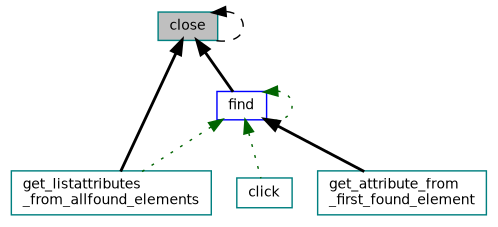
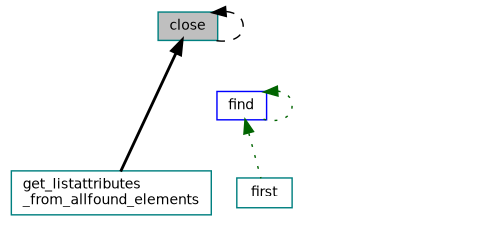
(219, 72) -> none
(177, 149) -> none
(264, 193) -> (264, 193)
(402, 193) -> none
